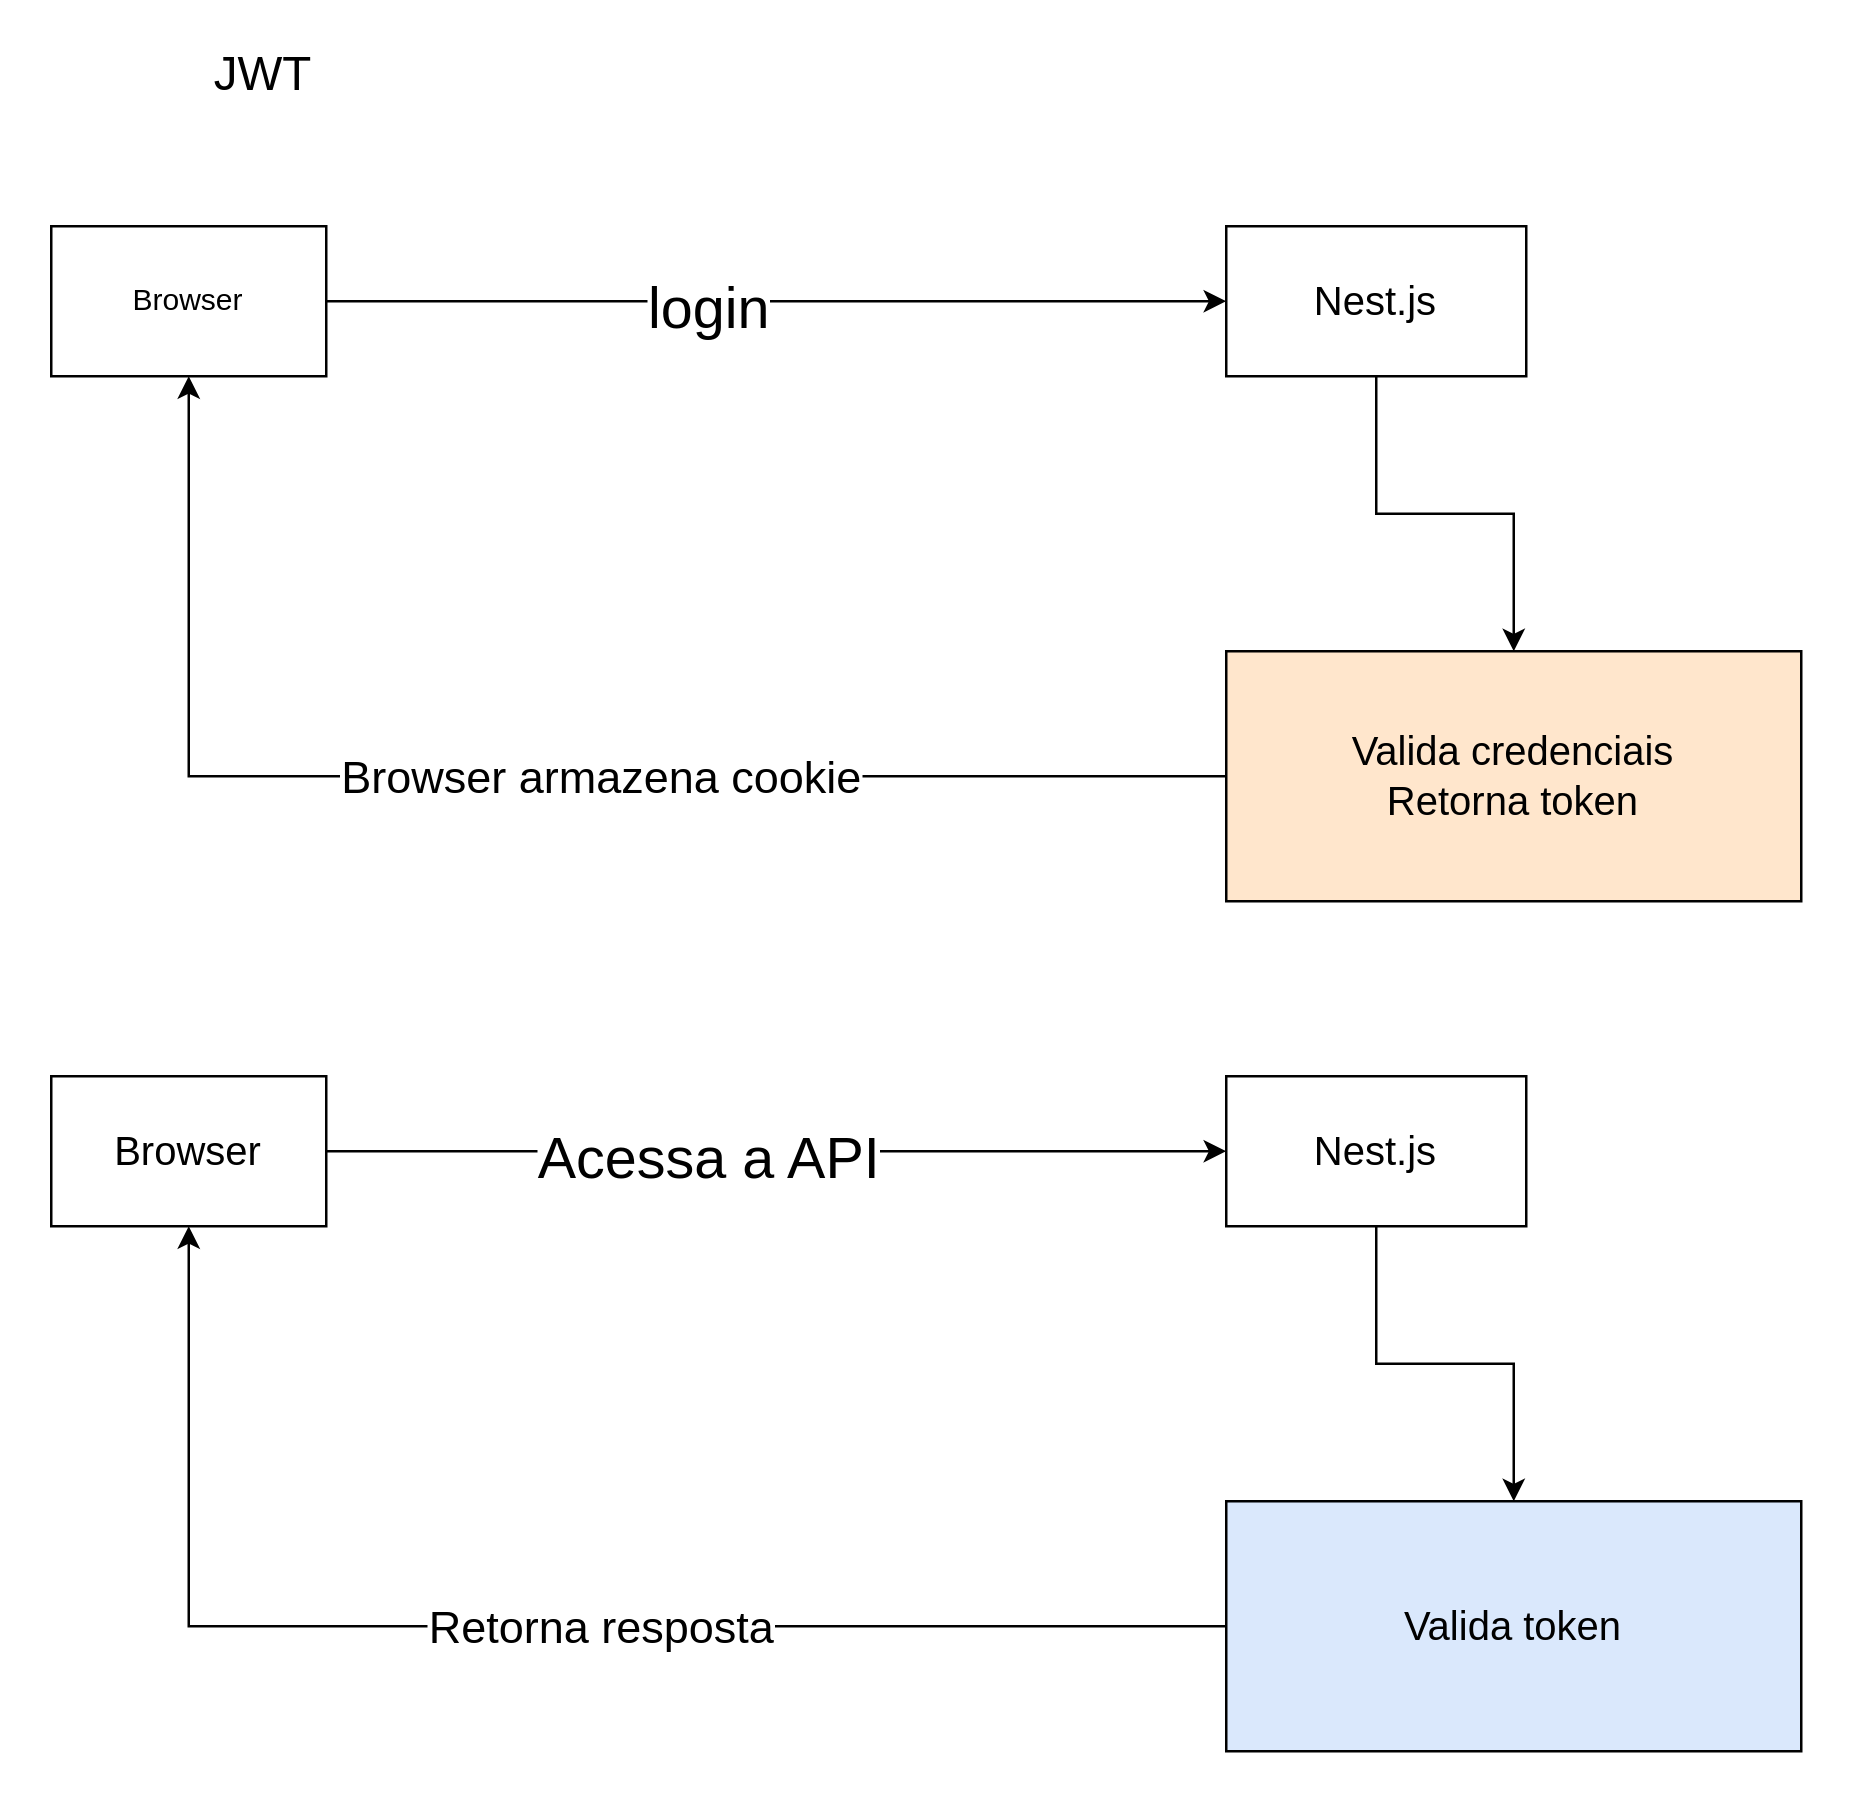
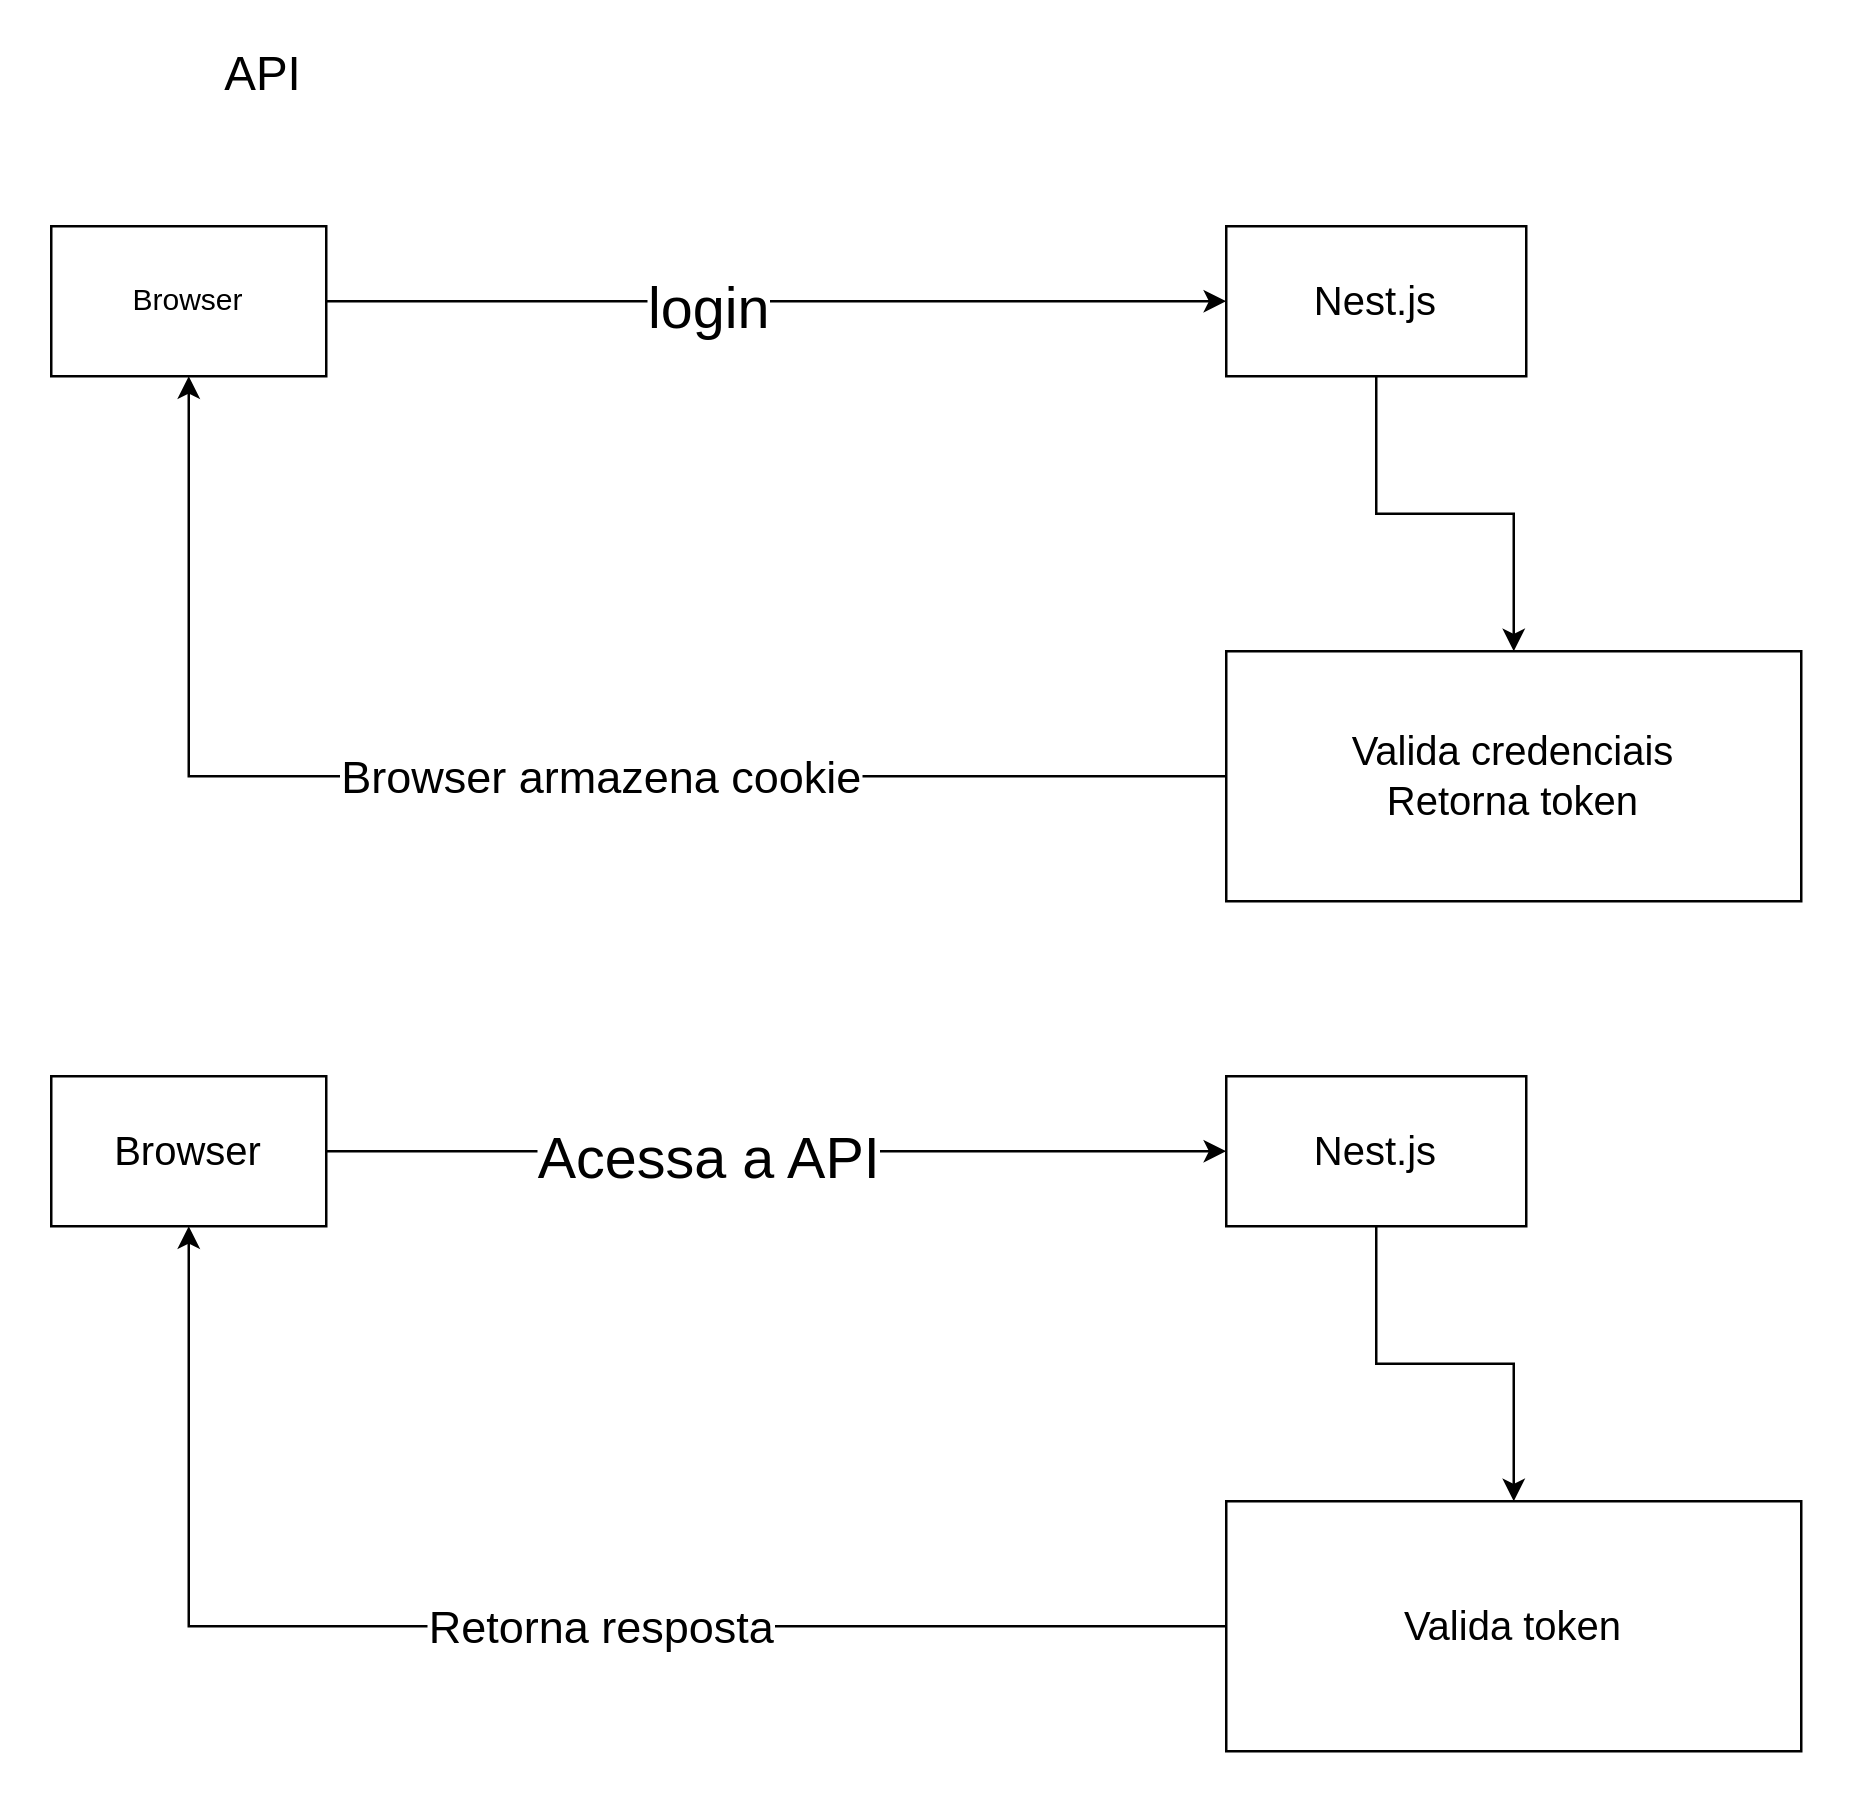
(264, 76) -> (264, 76)
(1514, 776) -> (1514, 776)
(1514, 1626) -> (1514, 1626)
